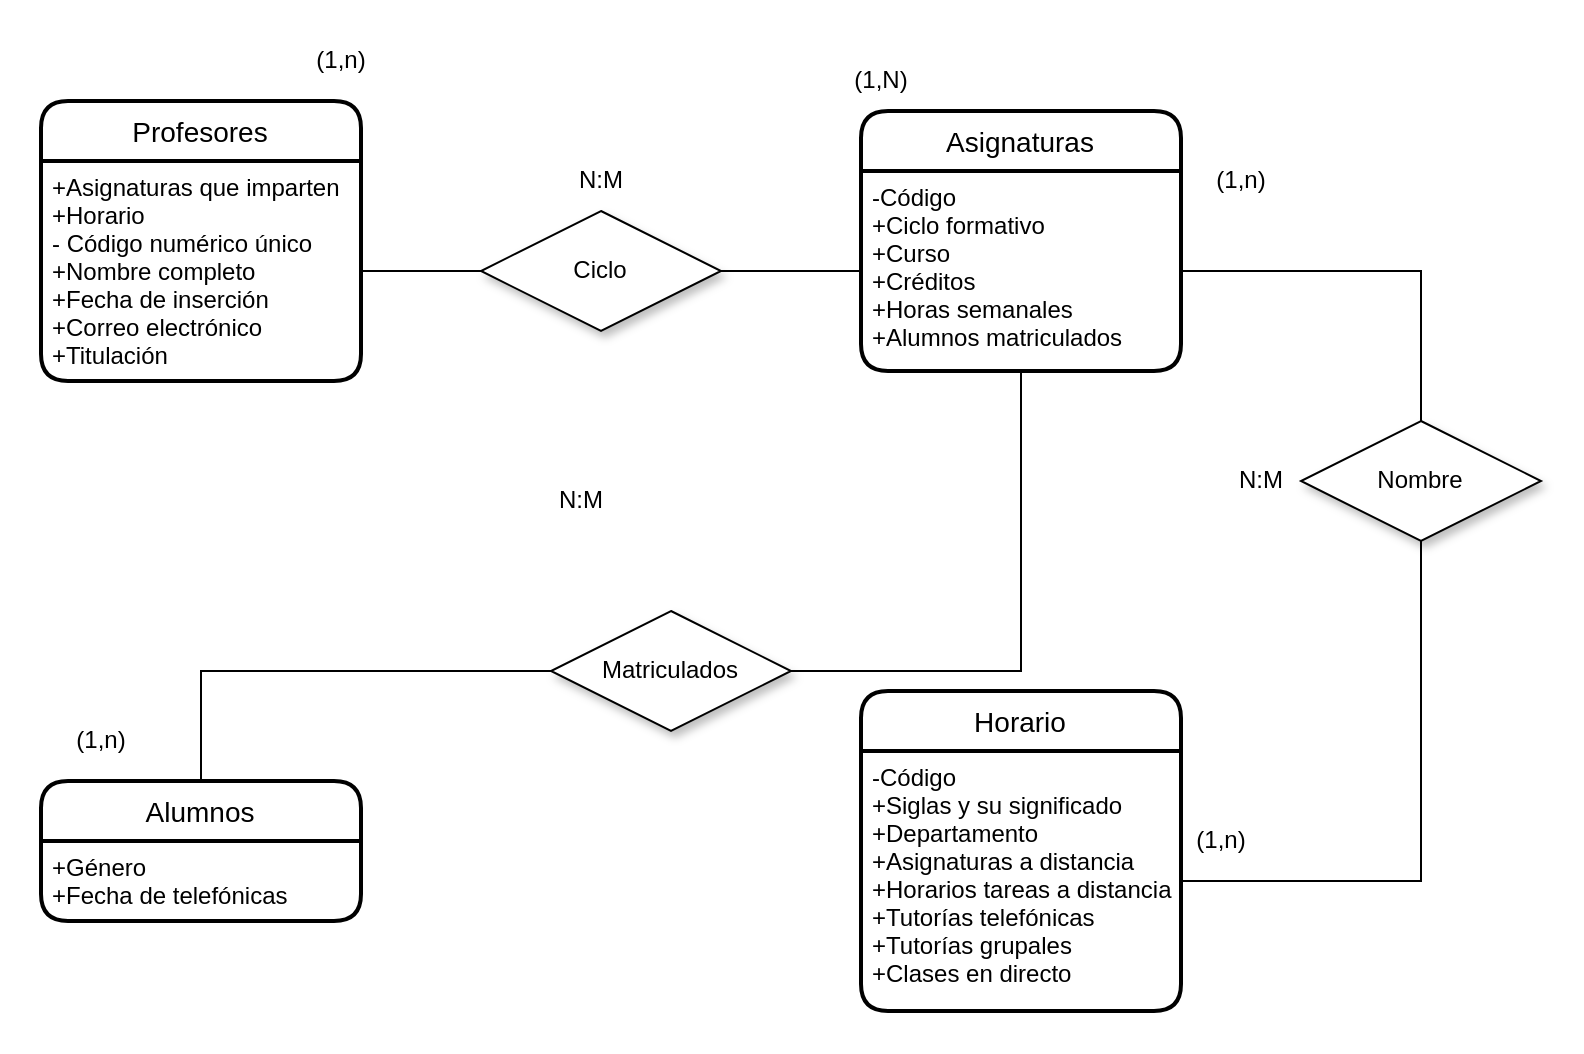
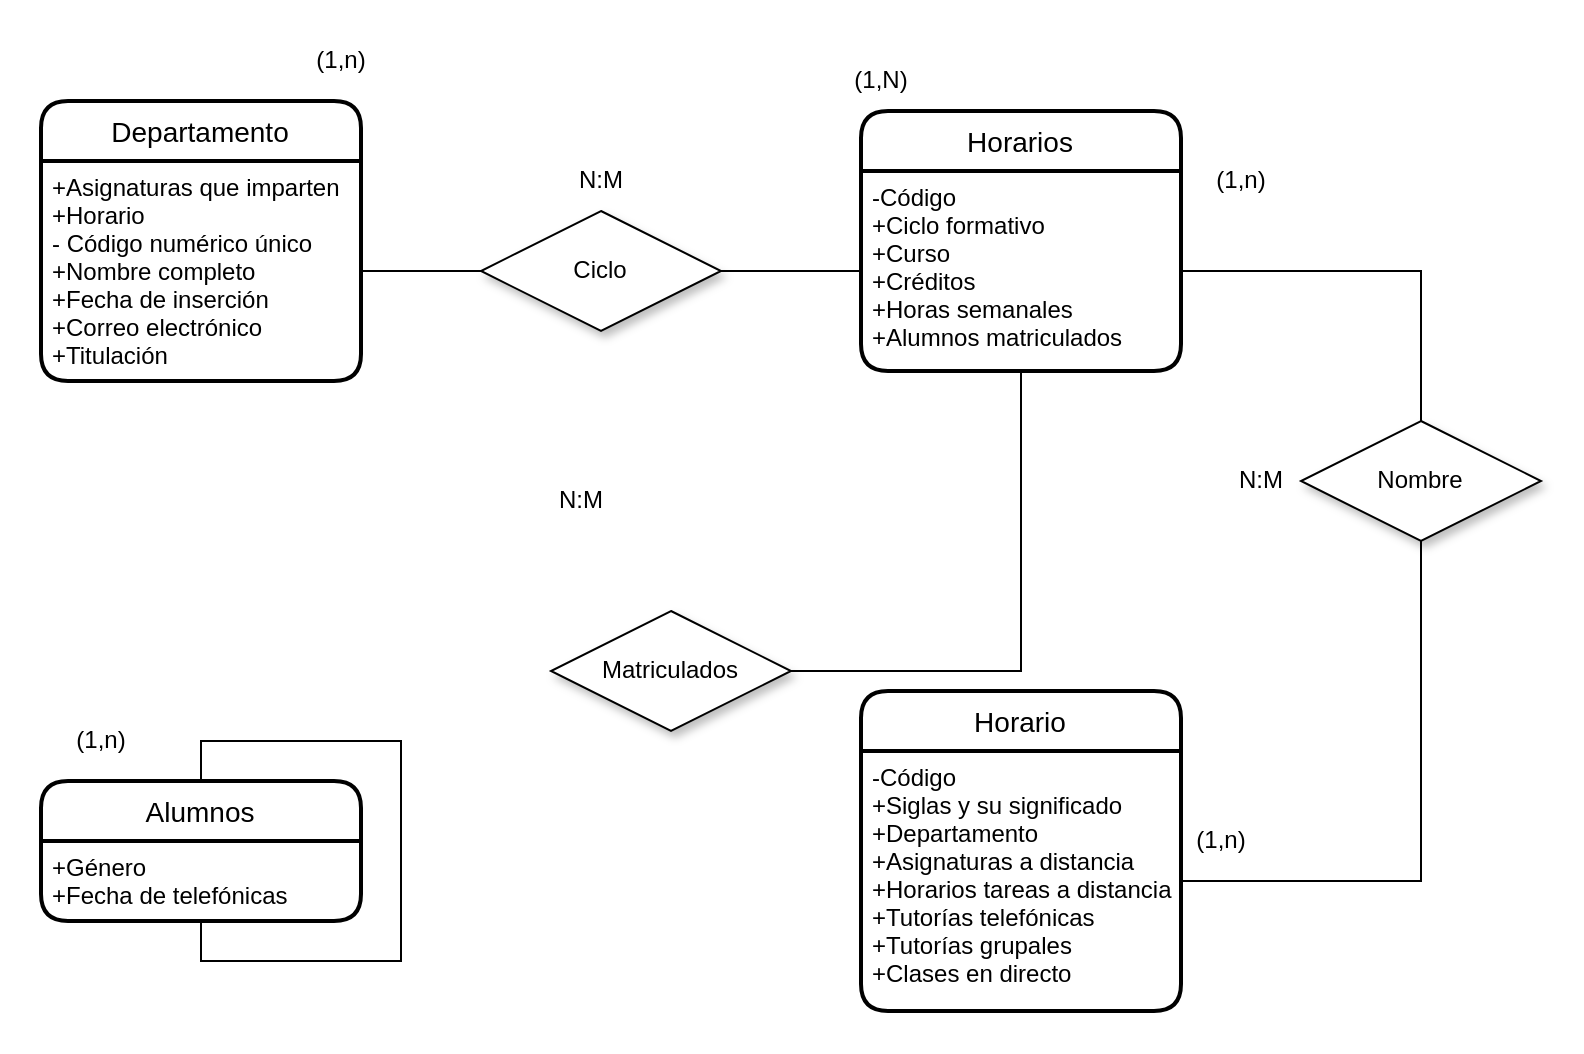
(200, 133) -> (200, 133)
(1020, 143) -> (1020, 143)
(340, 671) -> (401, 868)
